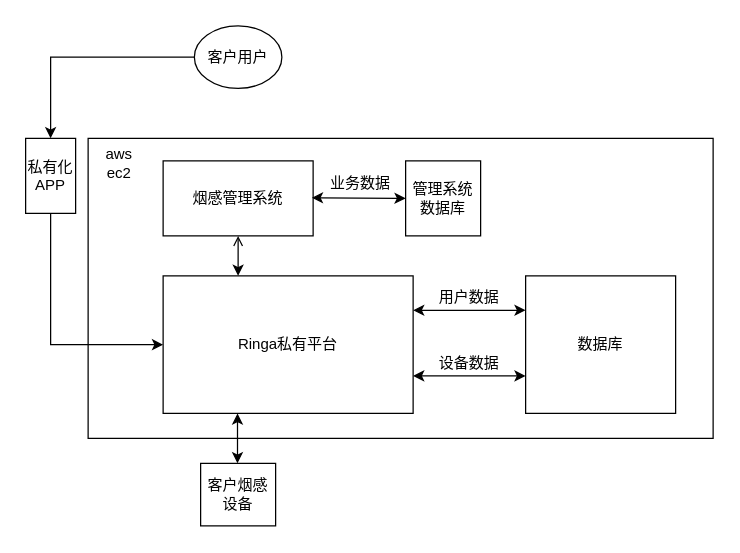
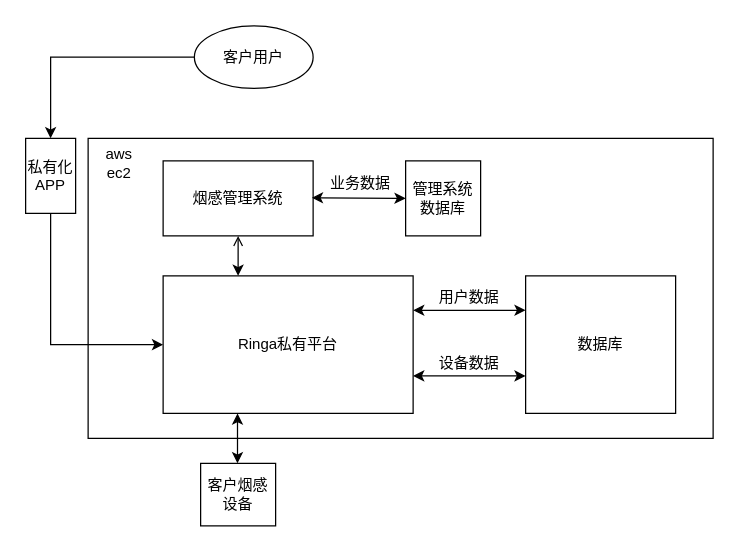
(238, 57) -> (254, 57)
